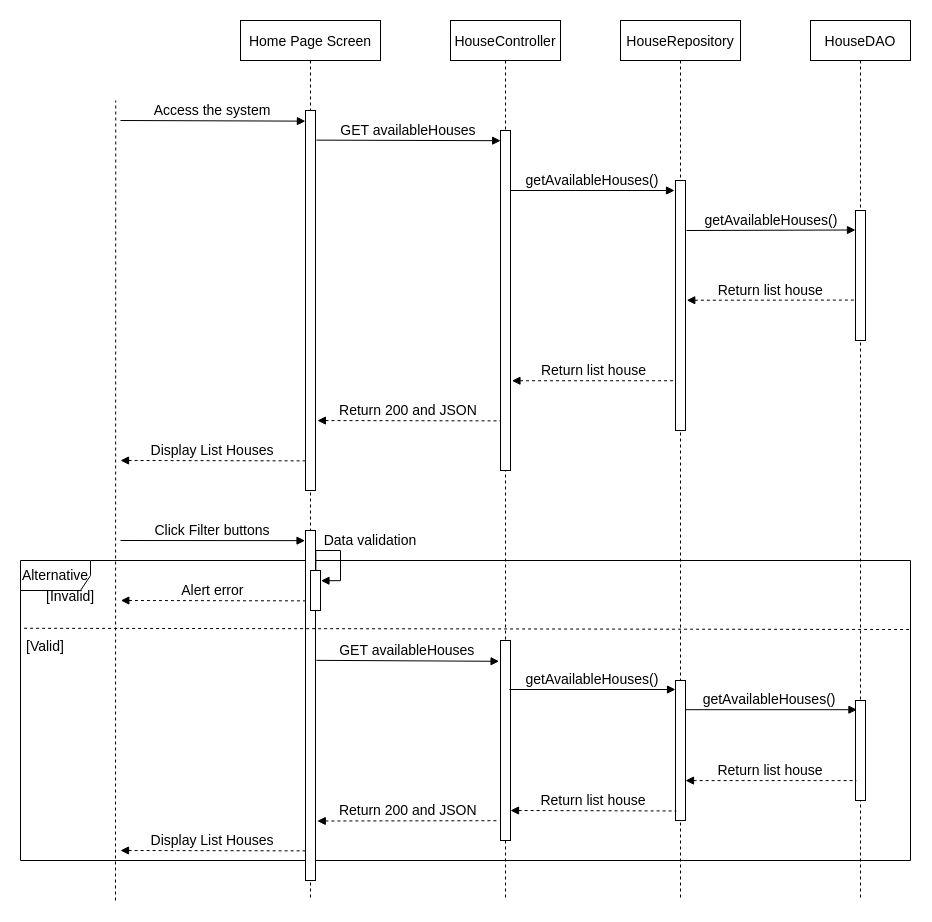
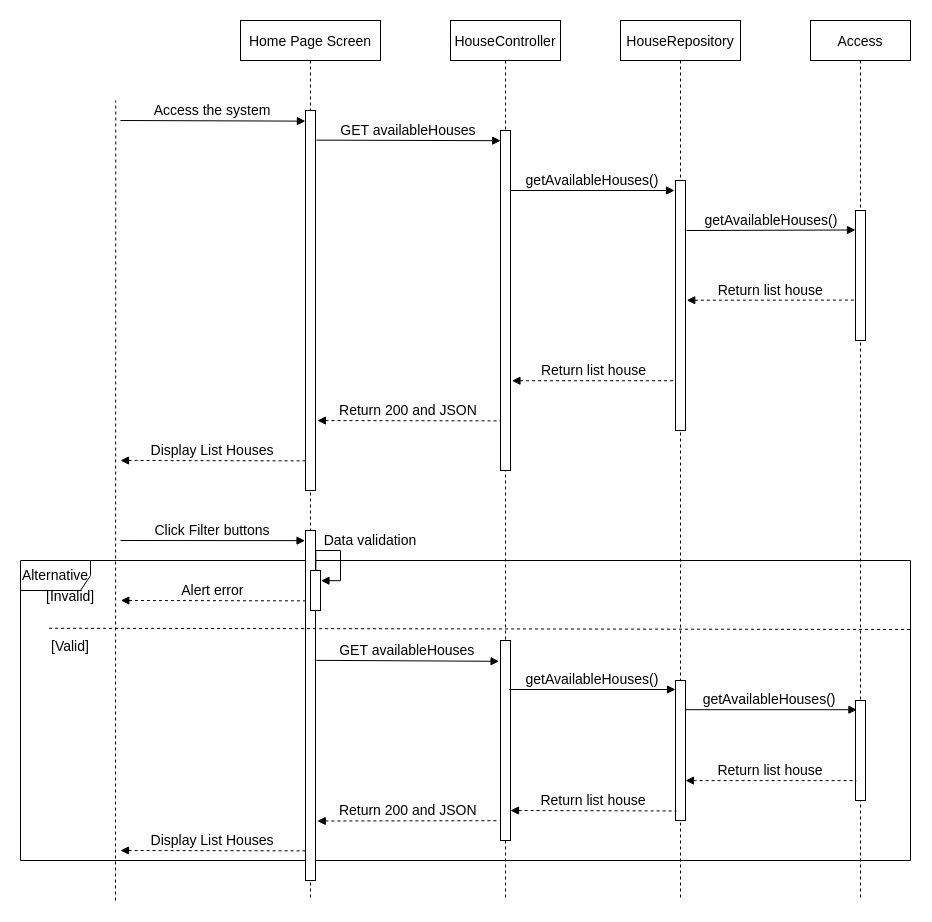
(860, 41) -> (860, 41)
(61, 646) -> (86, 646)
